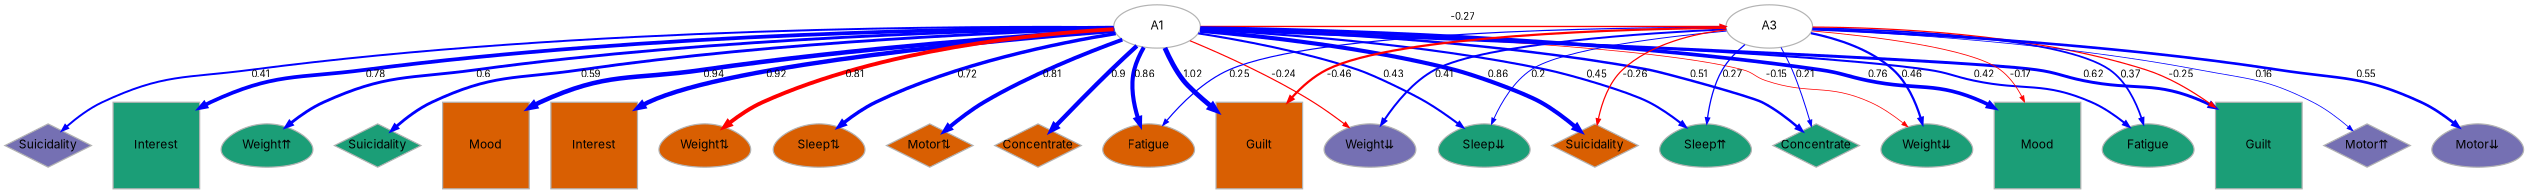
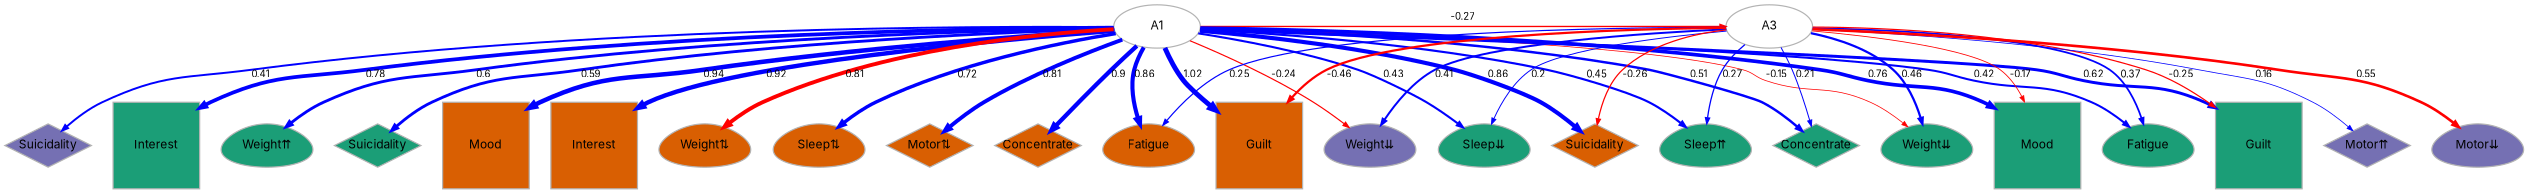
(2138, 52) -> (2138, 52)
